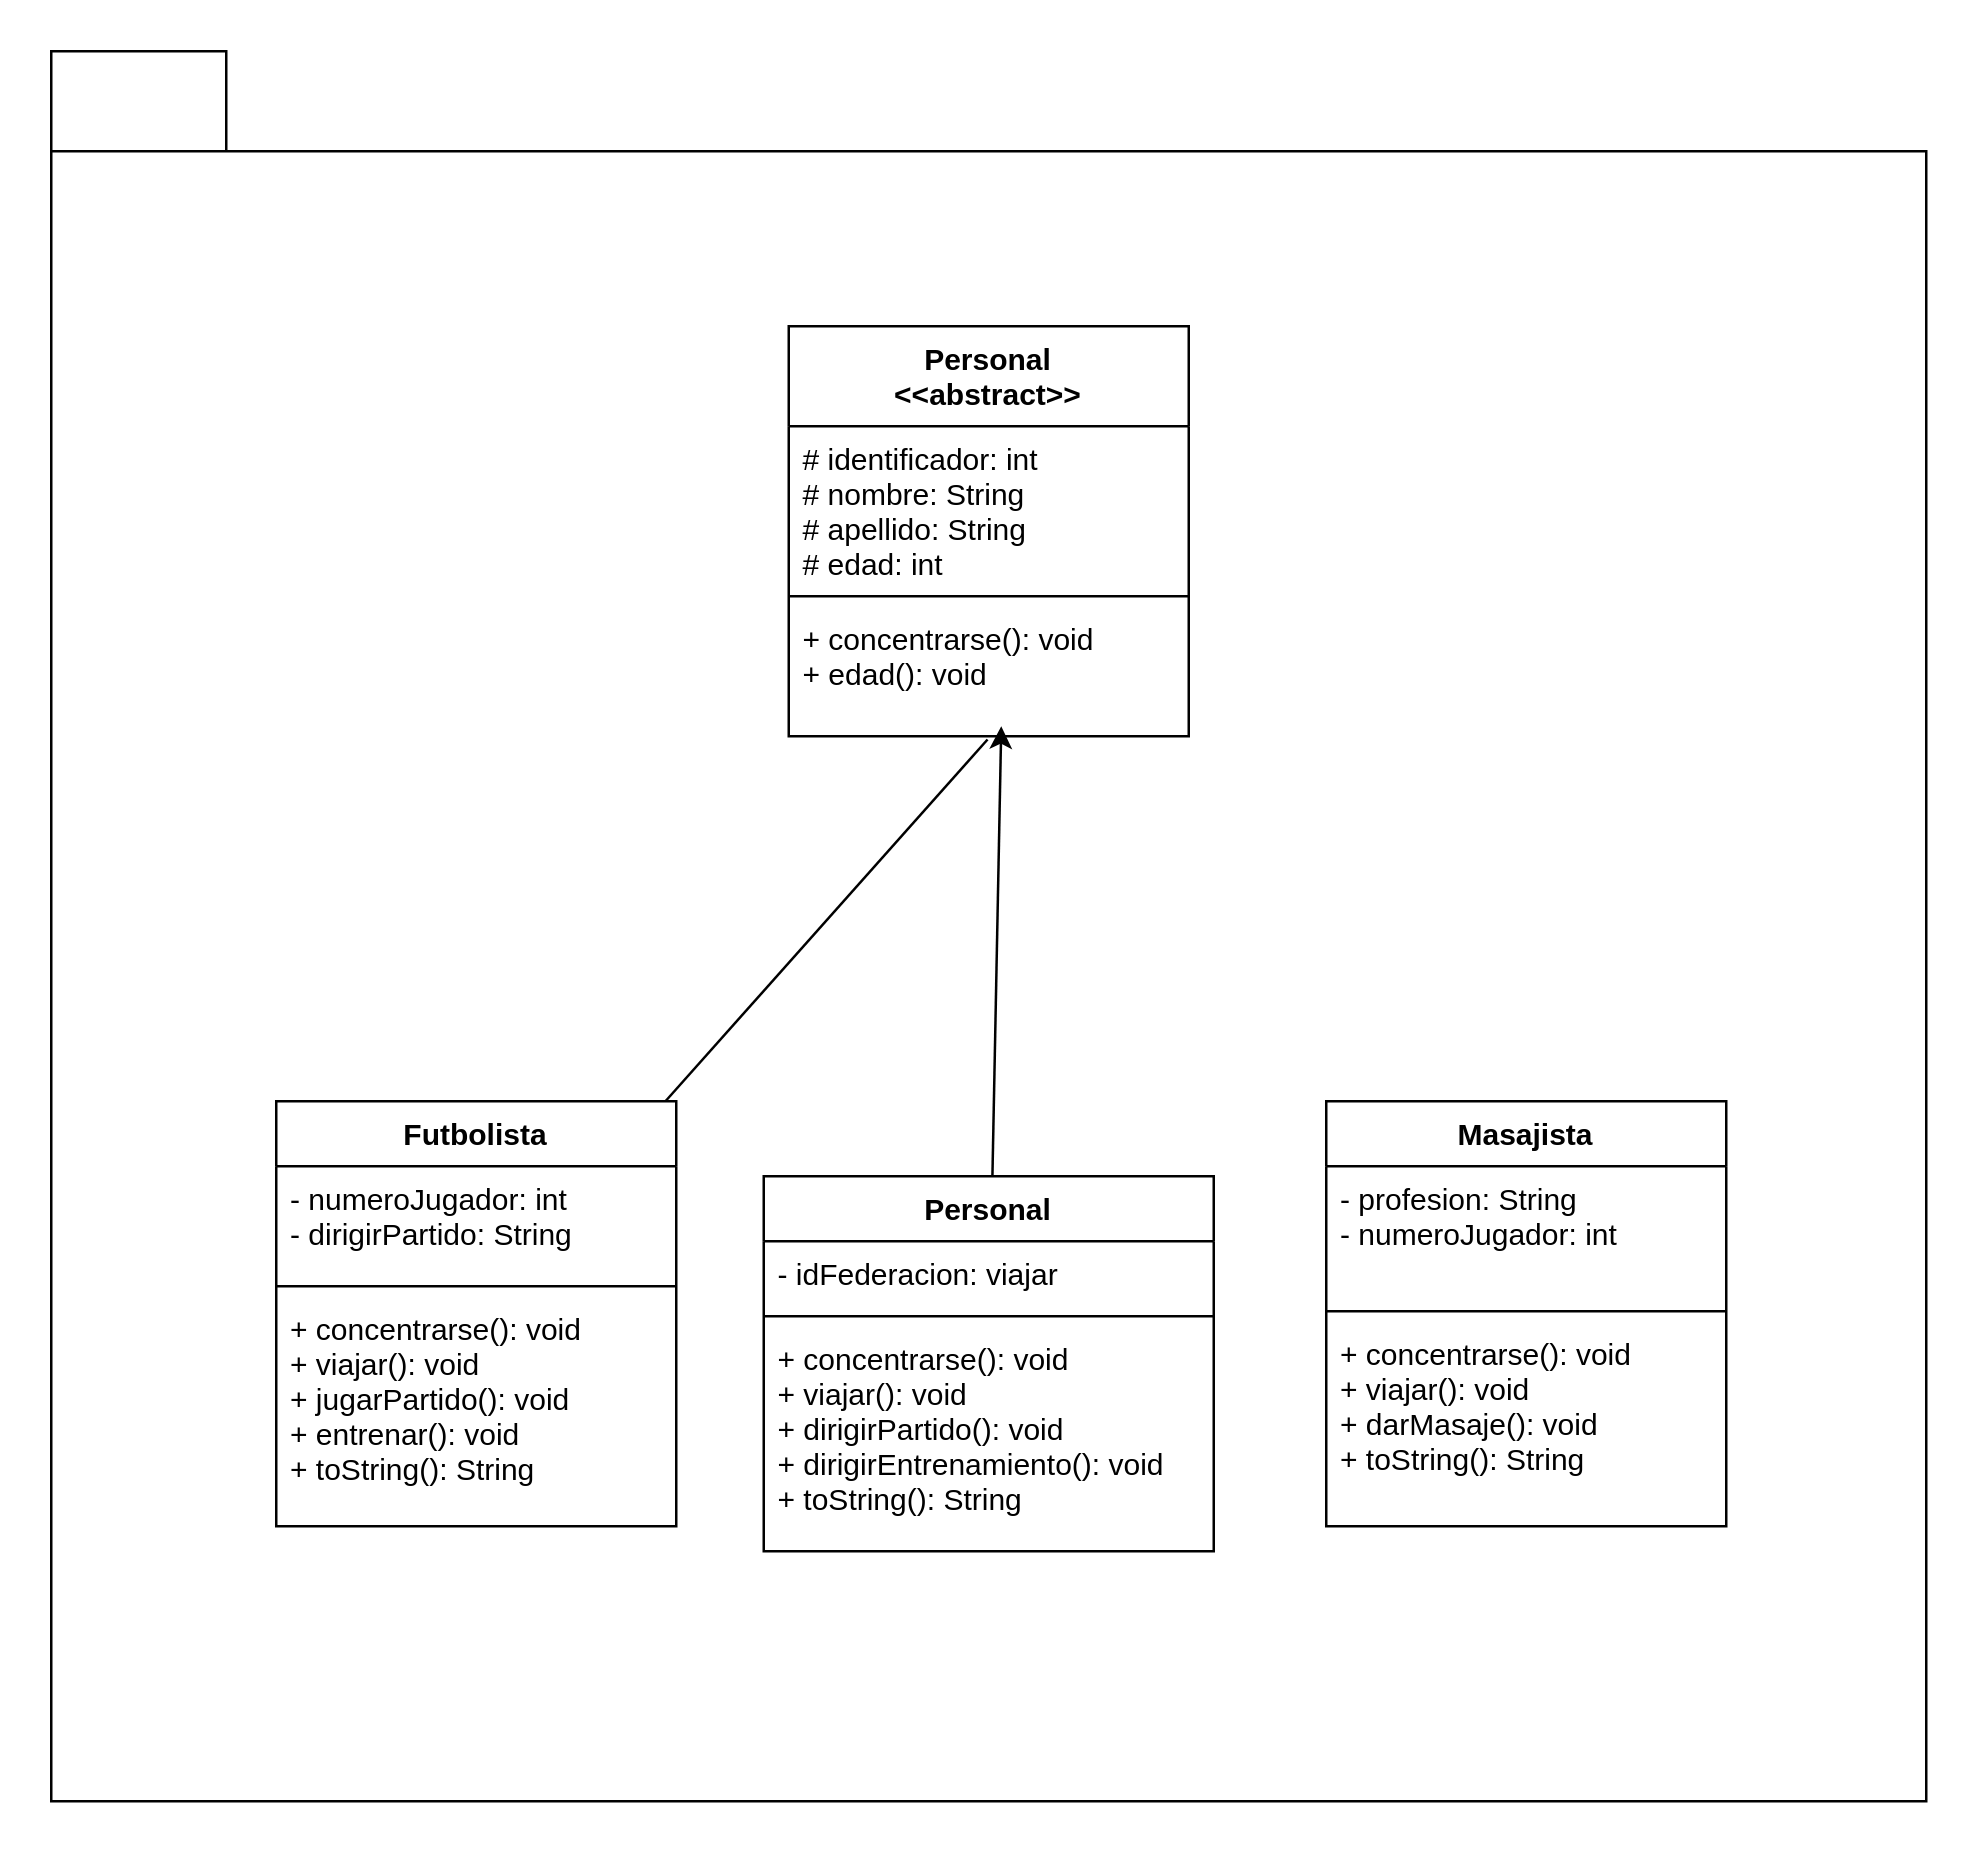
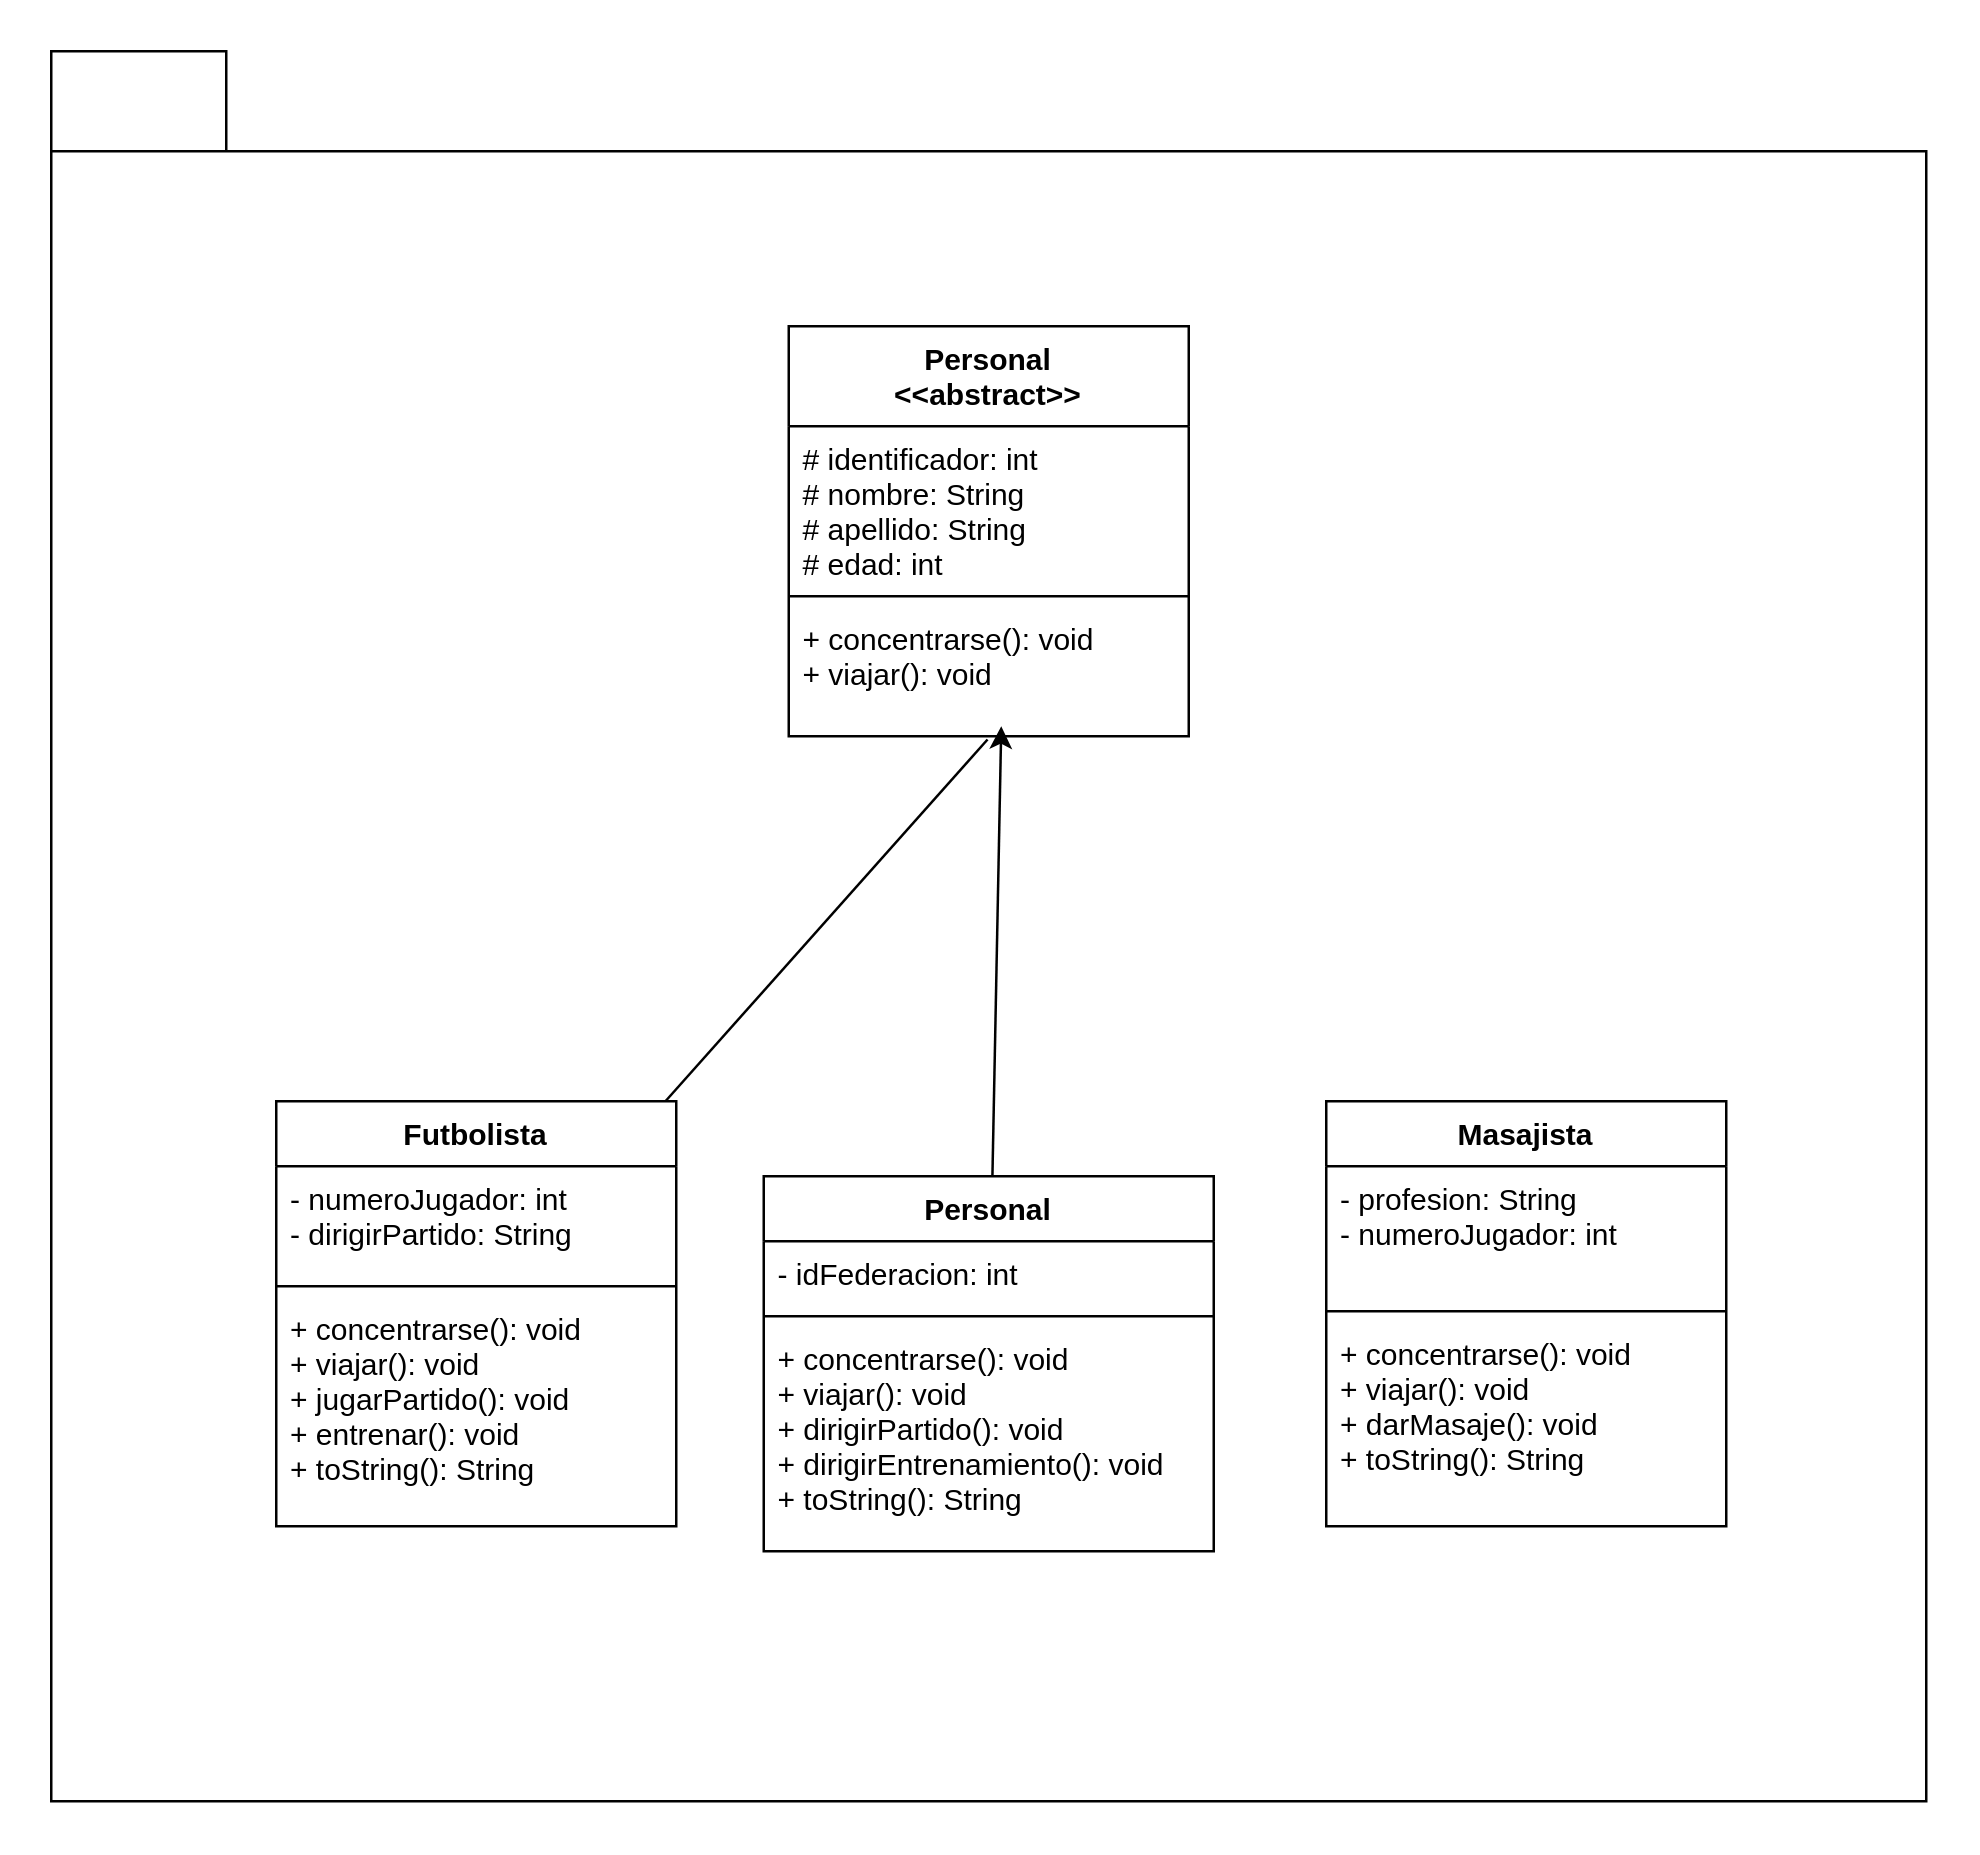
(972, 640) -> (972, 640)
(939, 1275) -> (914, 1275)
